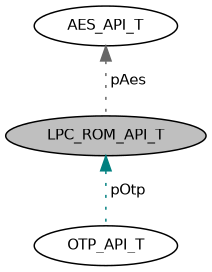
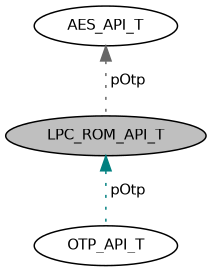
(127, 81) -> (126, 81)
